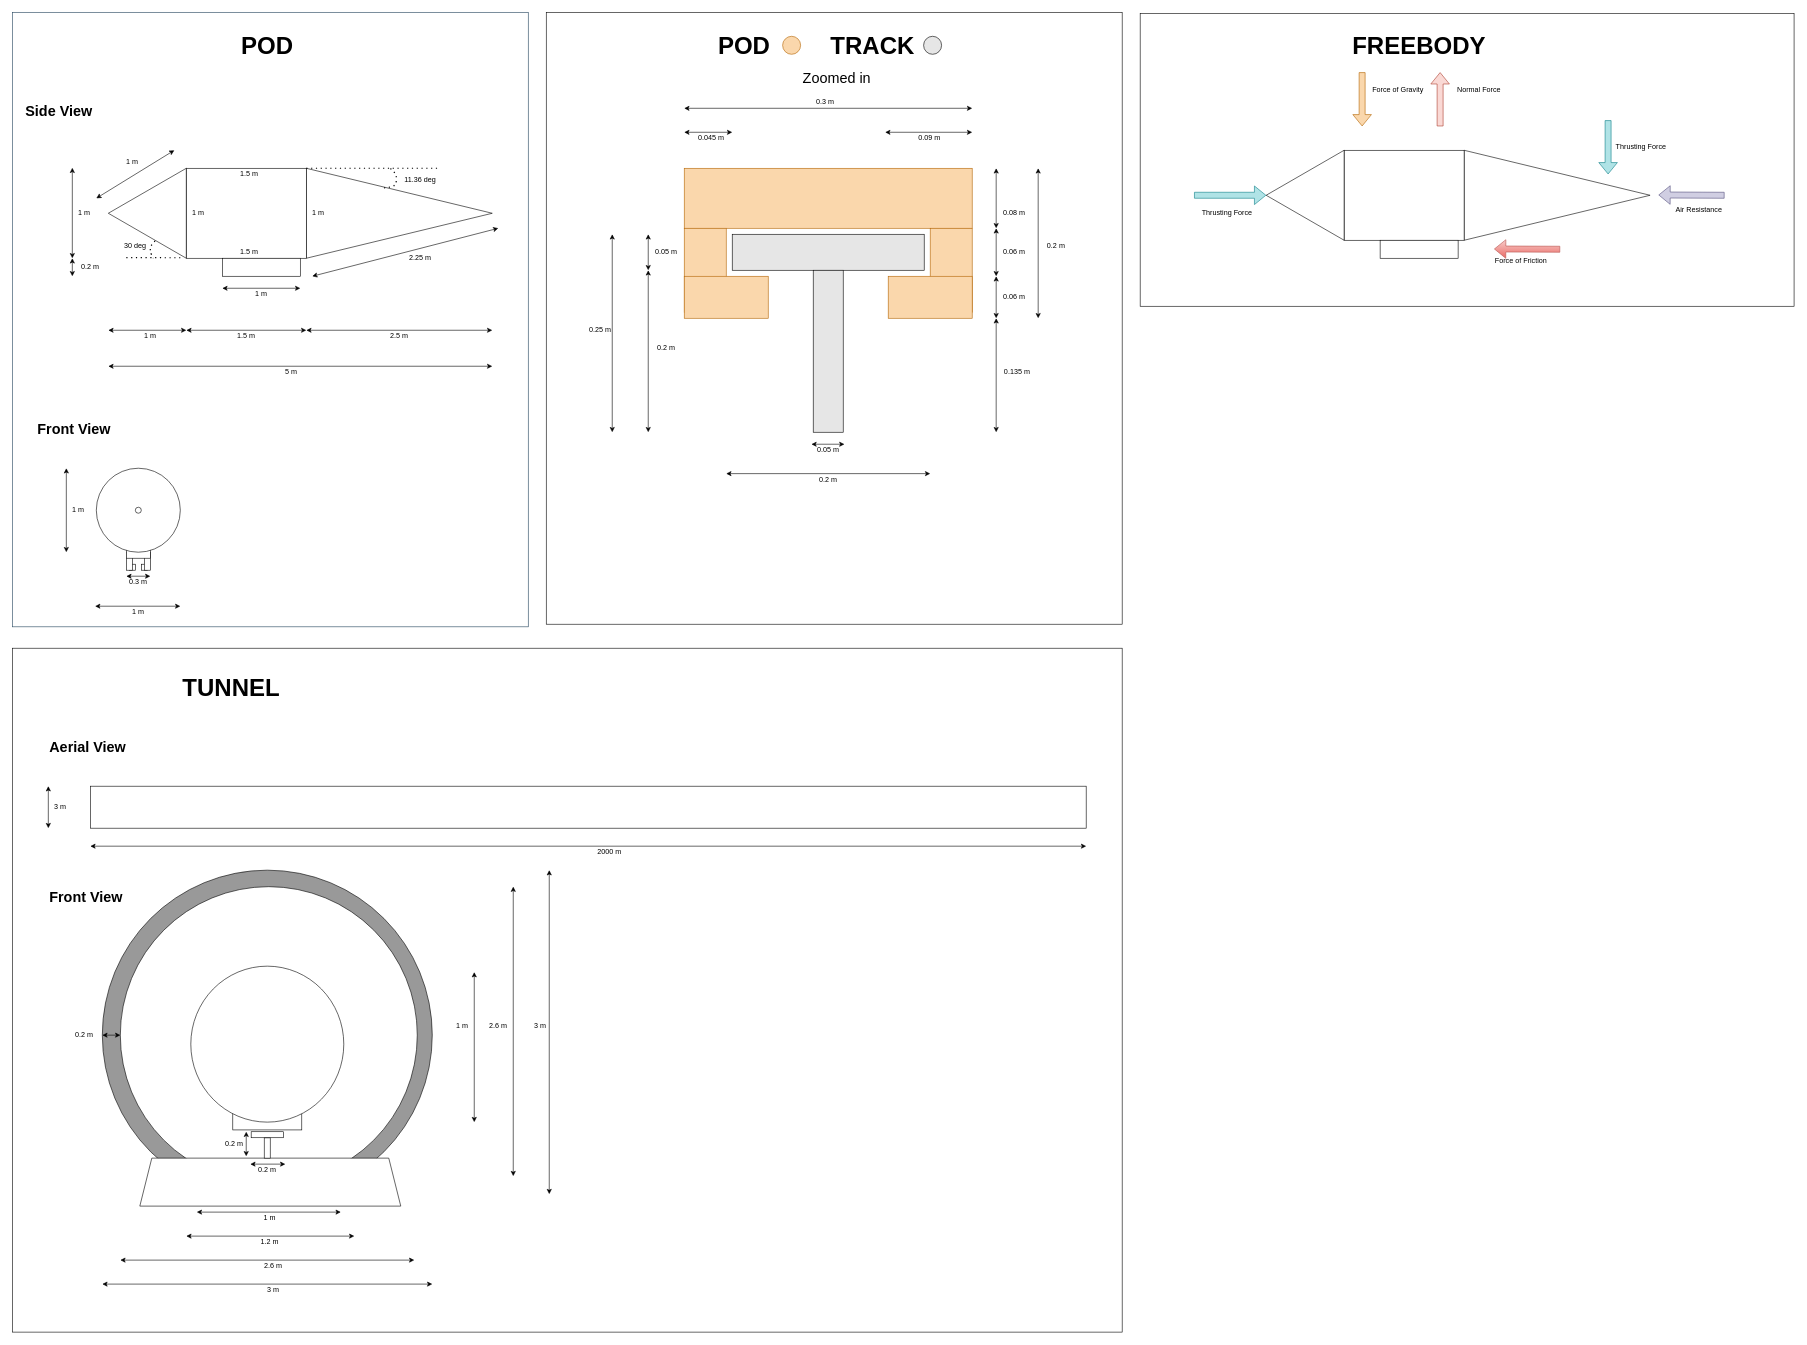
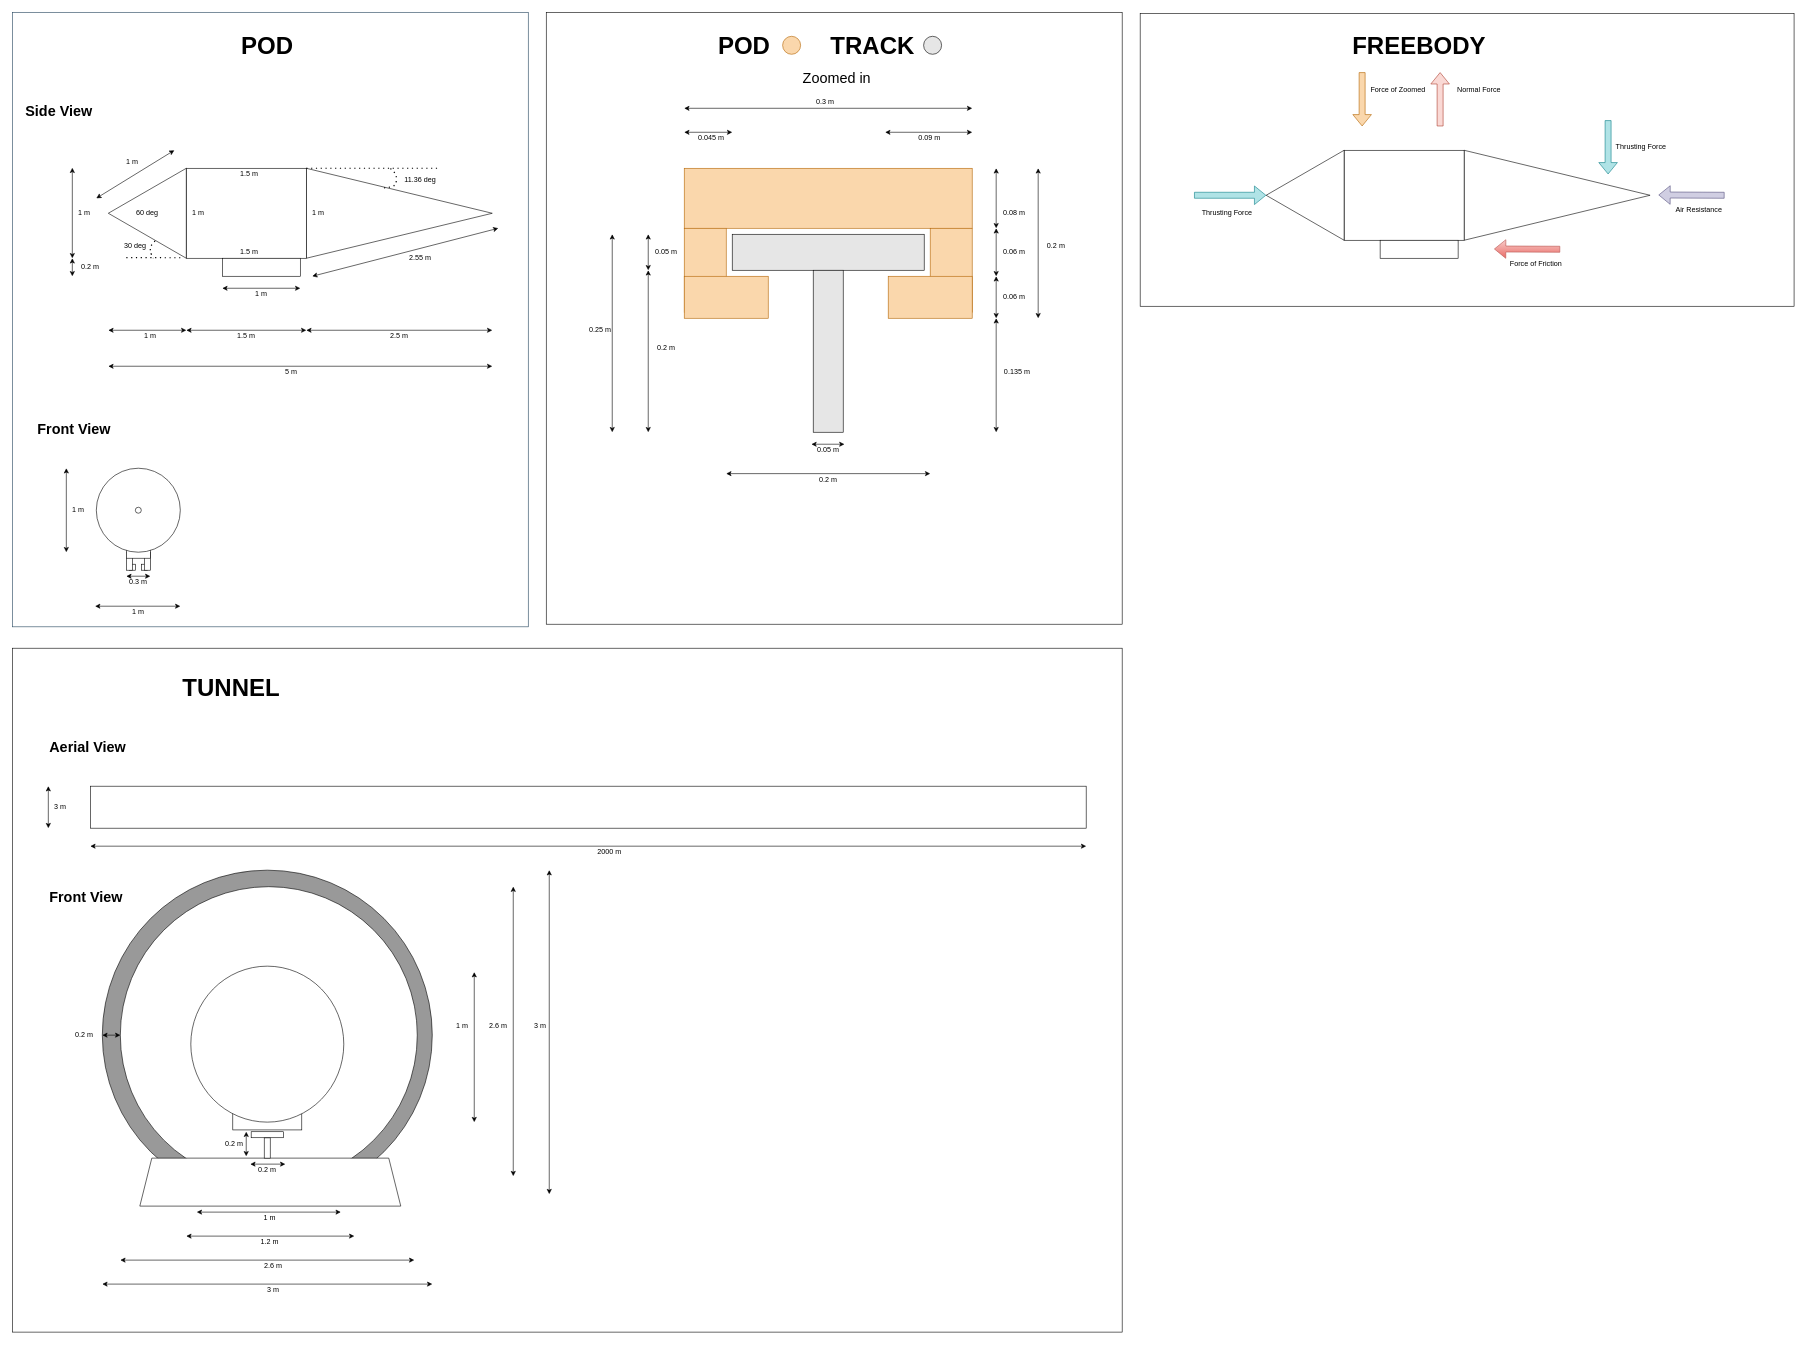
(1398, 90) -> (1398, 90)
none -> (147, 213)
(420, 258) -> (420, 258)
(1521, 261) -> (1536, 264)
